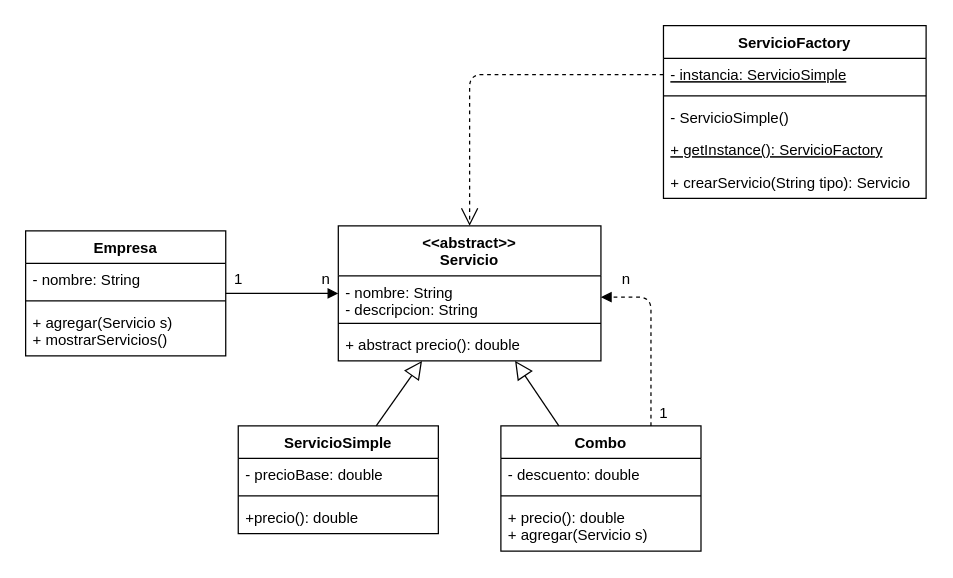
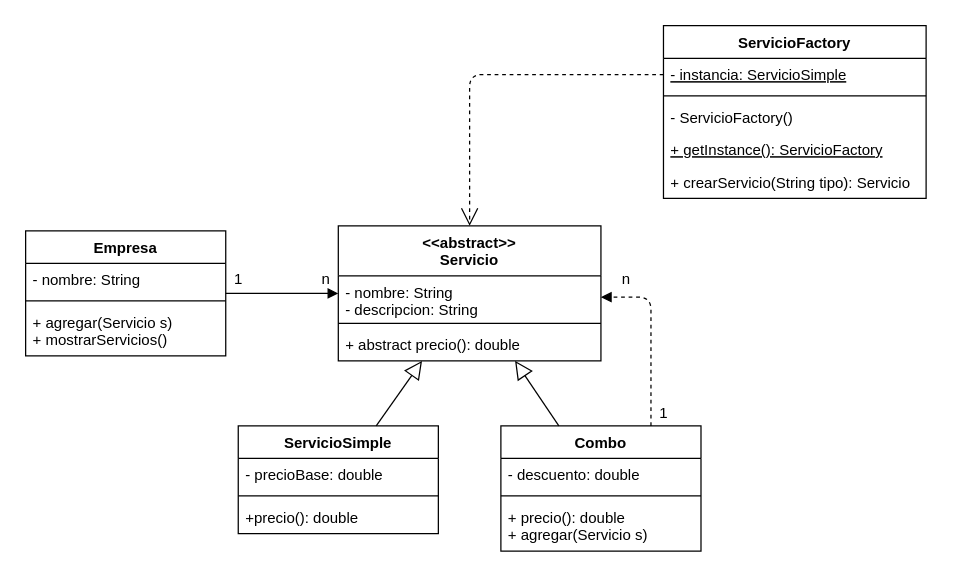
(736, 118) -> (744, 118)
